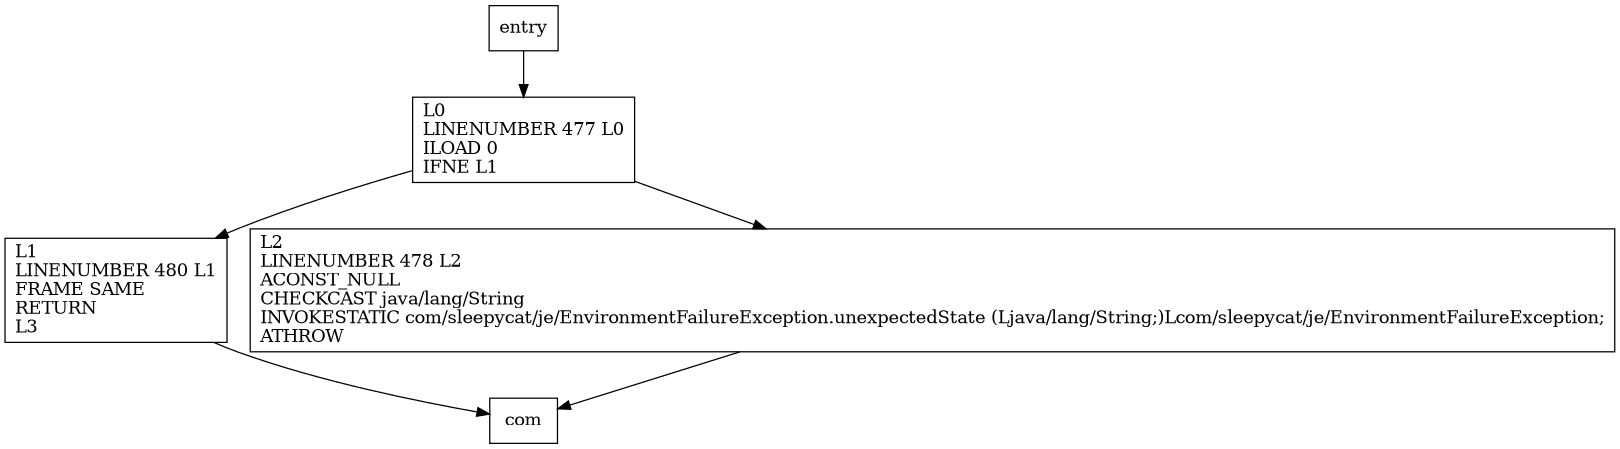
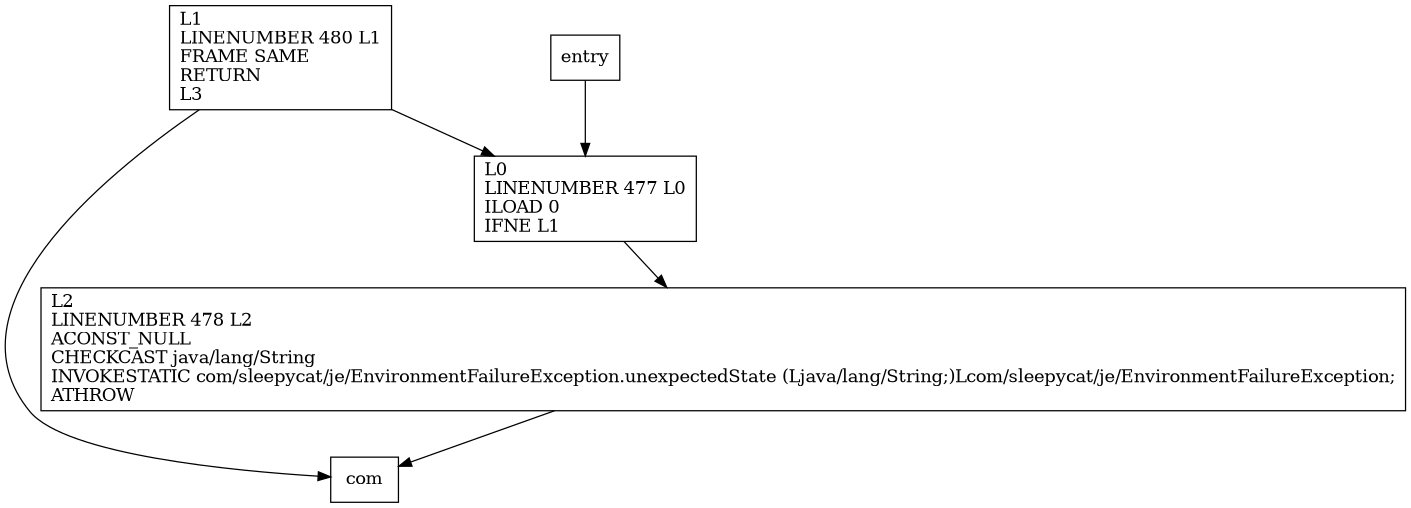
(319, 199) -> (437, 130)
